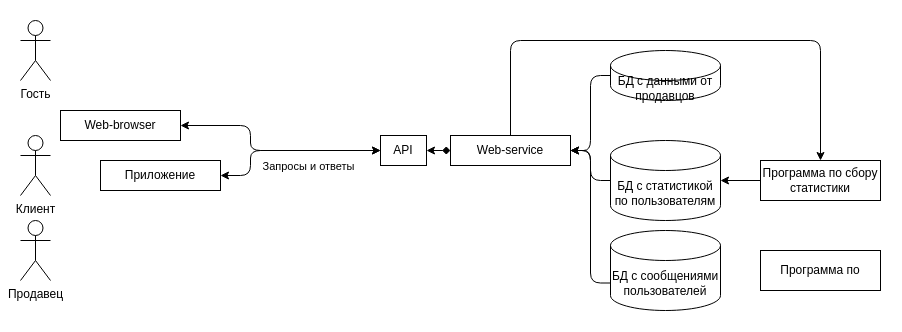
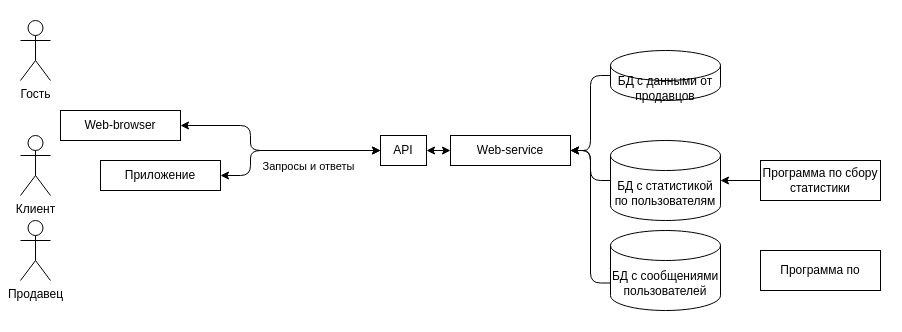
(675, 41) -> none
(442, 151) -> (442, 151)
